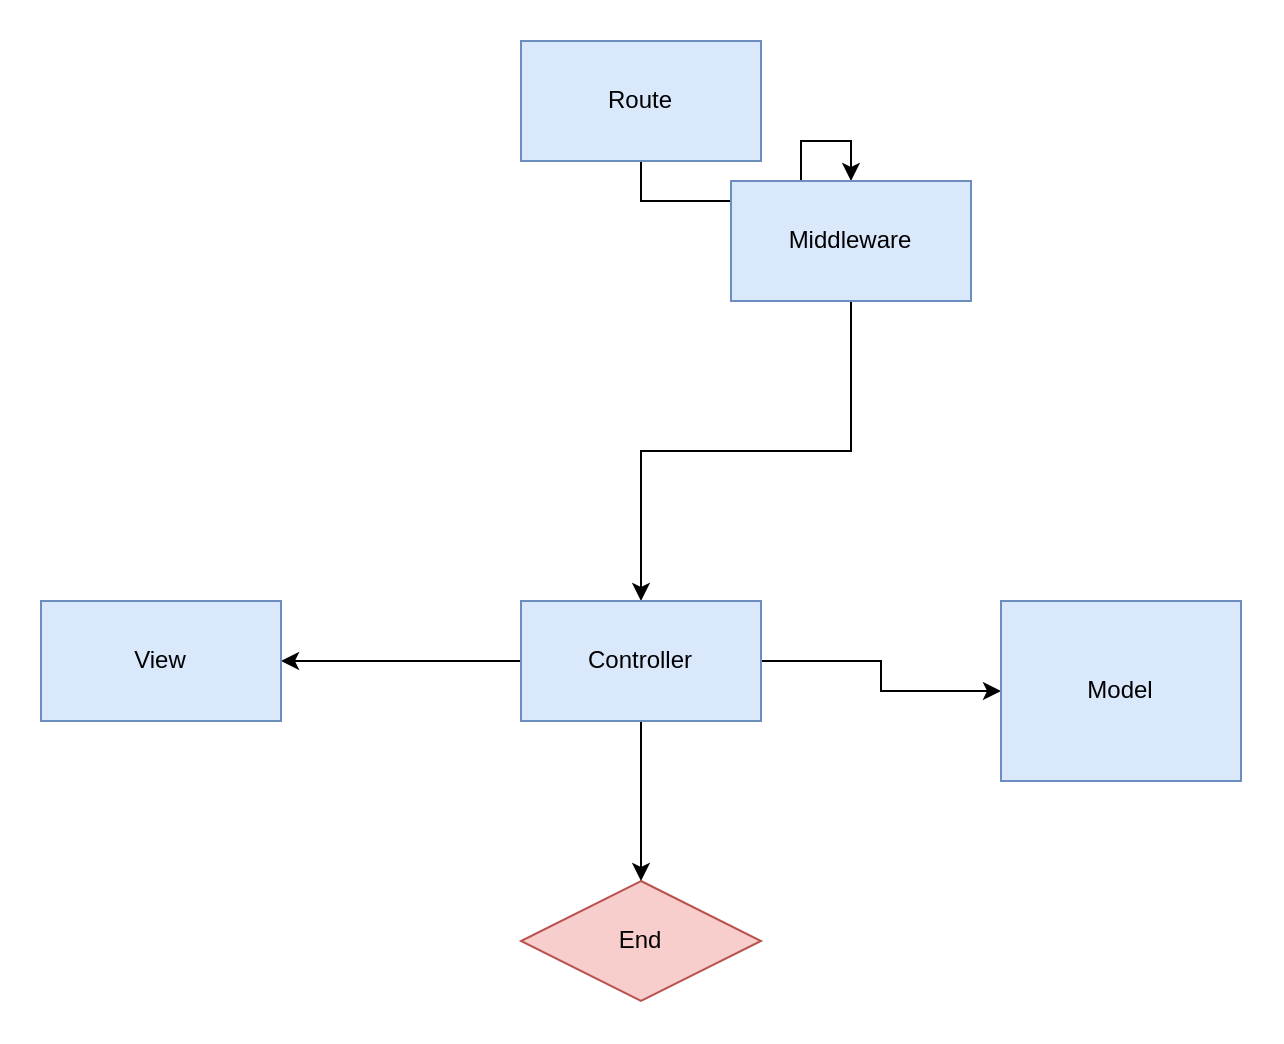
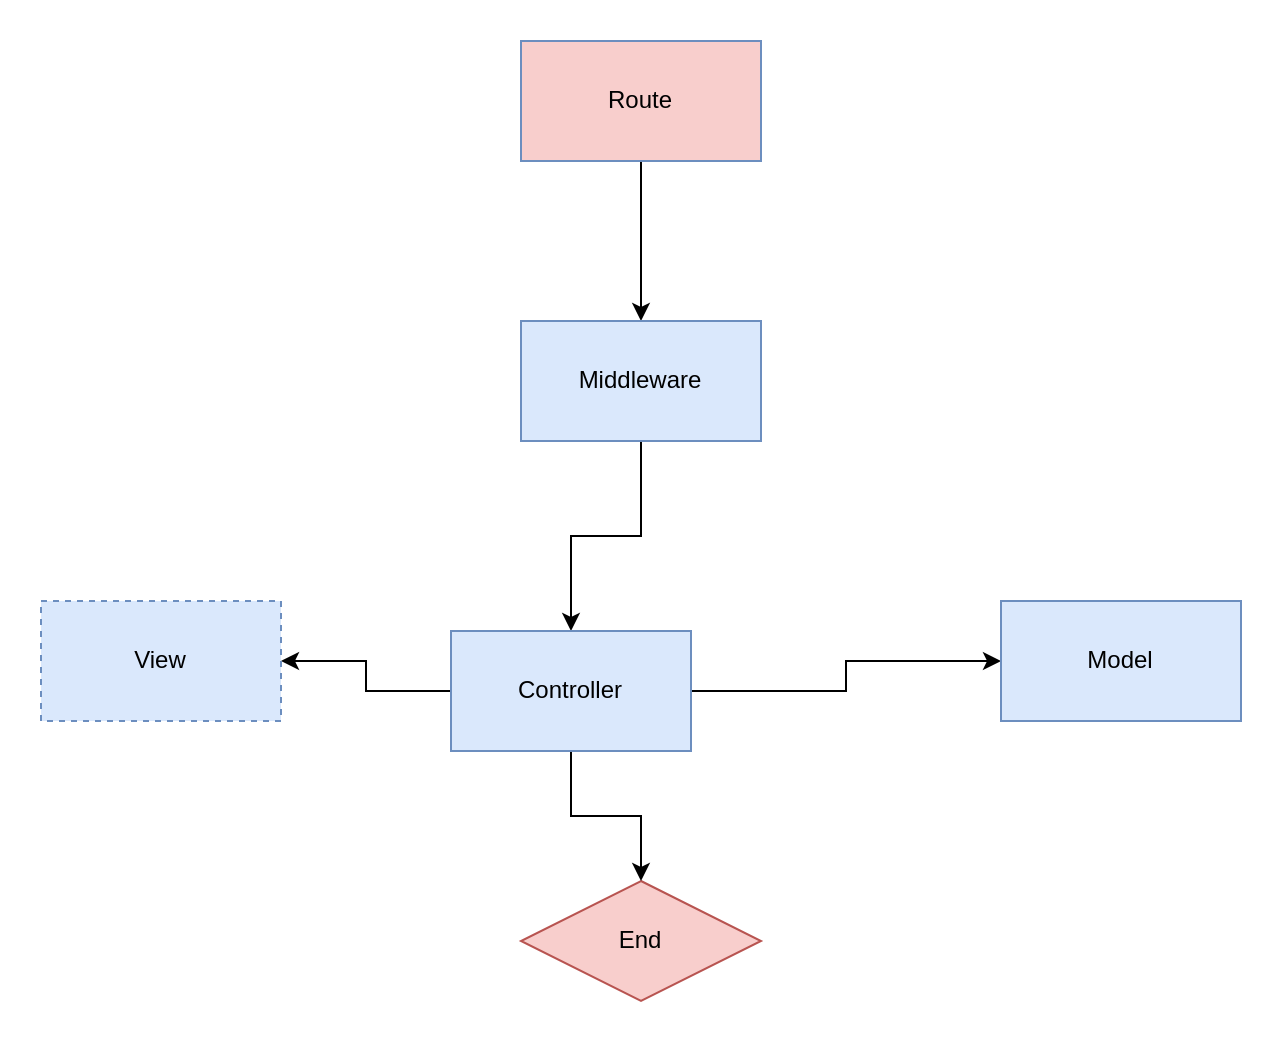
(641, 101) -> (641, 101)
(851, 241) -> (641, 381)
(161, 661) -> (161, 661)
(641, 661) -> (571, 691)
(1121, 691) -> (1121, 661)
